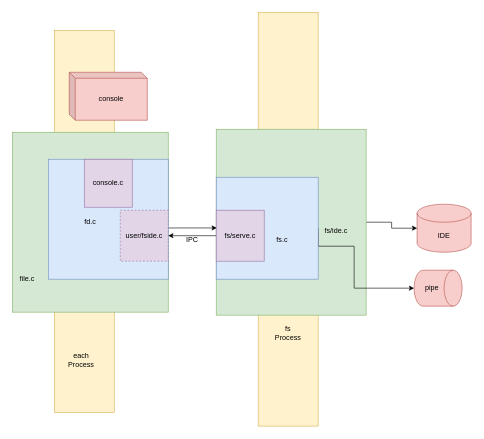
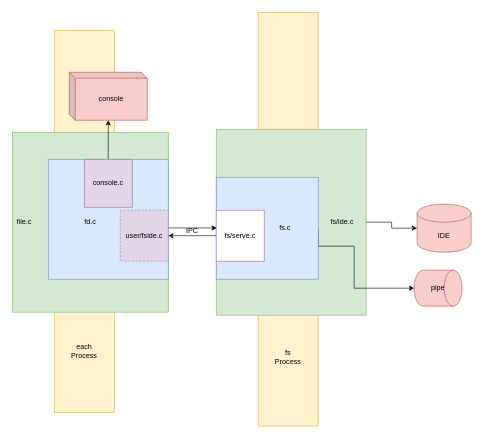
none -> (108, 125)
(336, 231) -> (342, 222)
(240, 236) -> (240, 236)
(192, 240) -> (192, 231)
(282, 240) -> (285, 228)
(27, 279) -> (24, 222)
(432, 288) -> (438, 288)
(288, 333) -> (288, 357)
(81, 360) -> (84, 351)
